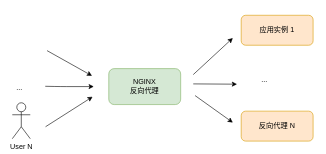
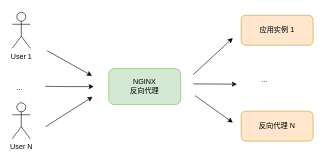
none -> (21, 30)
